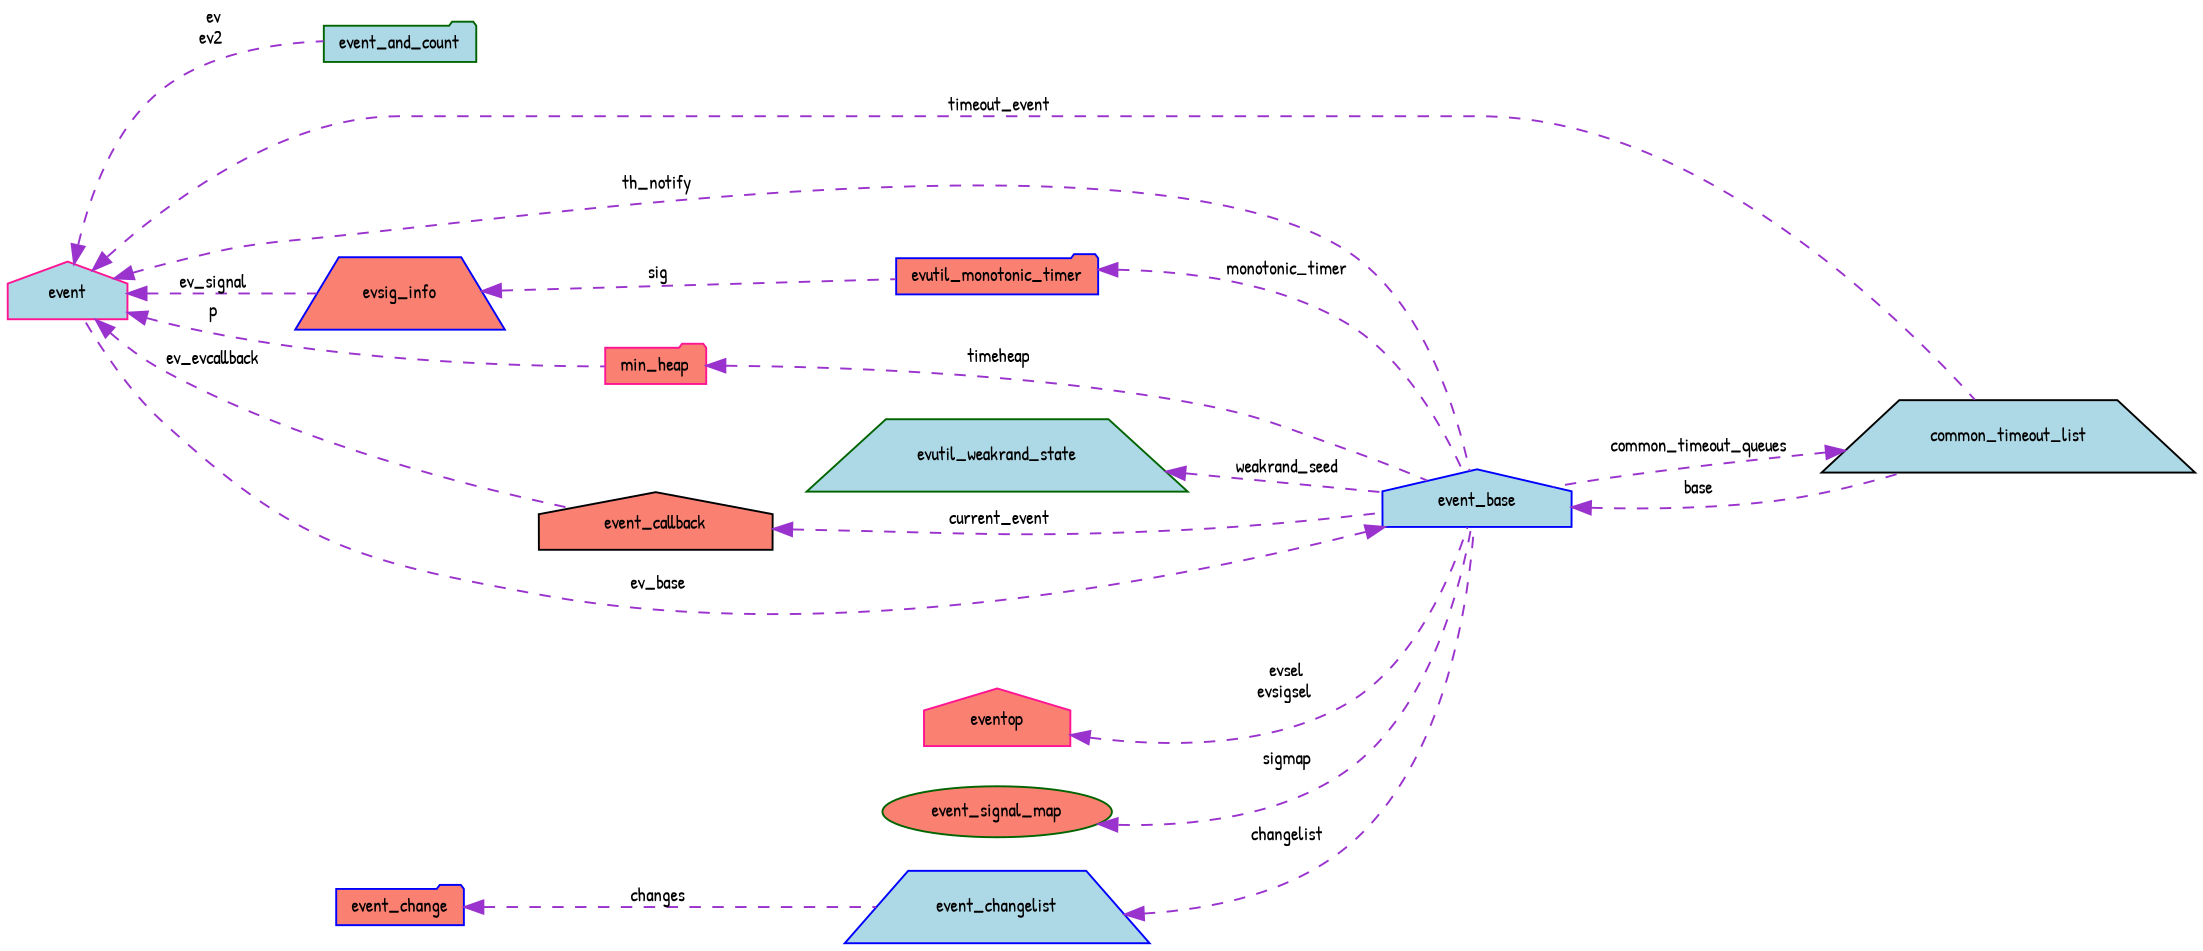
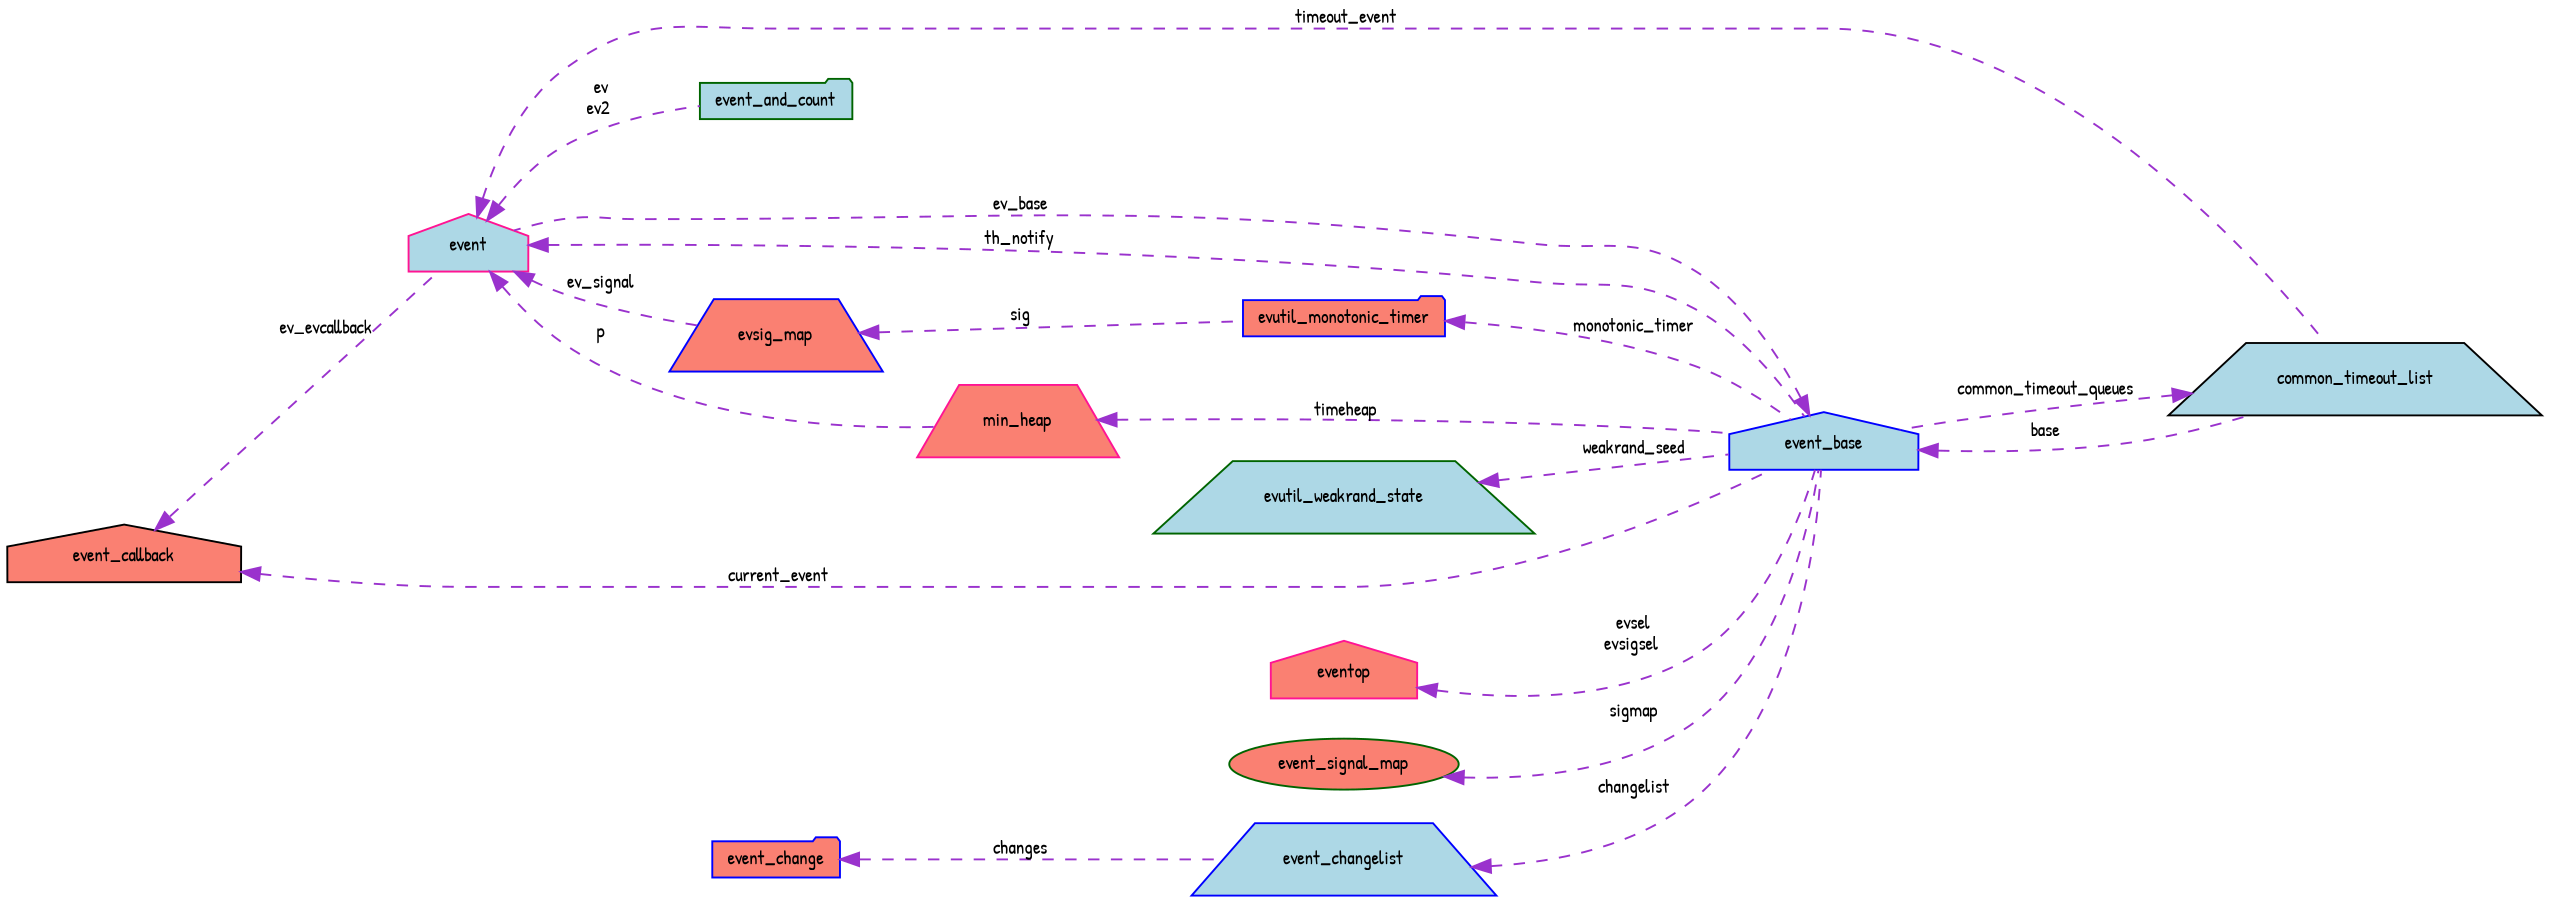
(400, 293) -> (776, 335)
(656, 366) -> (1018, 421)
(331, 442) -> (304, 394)
